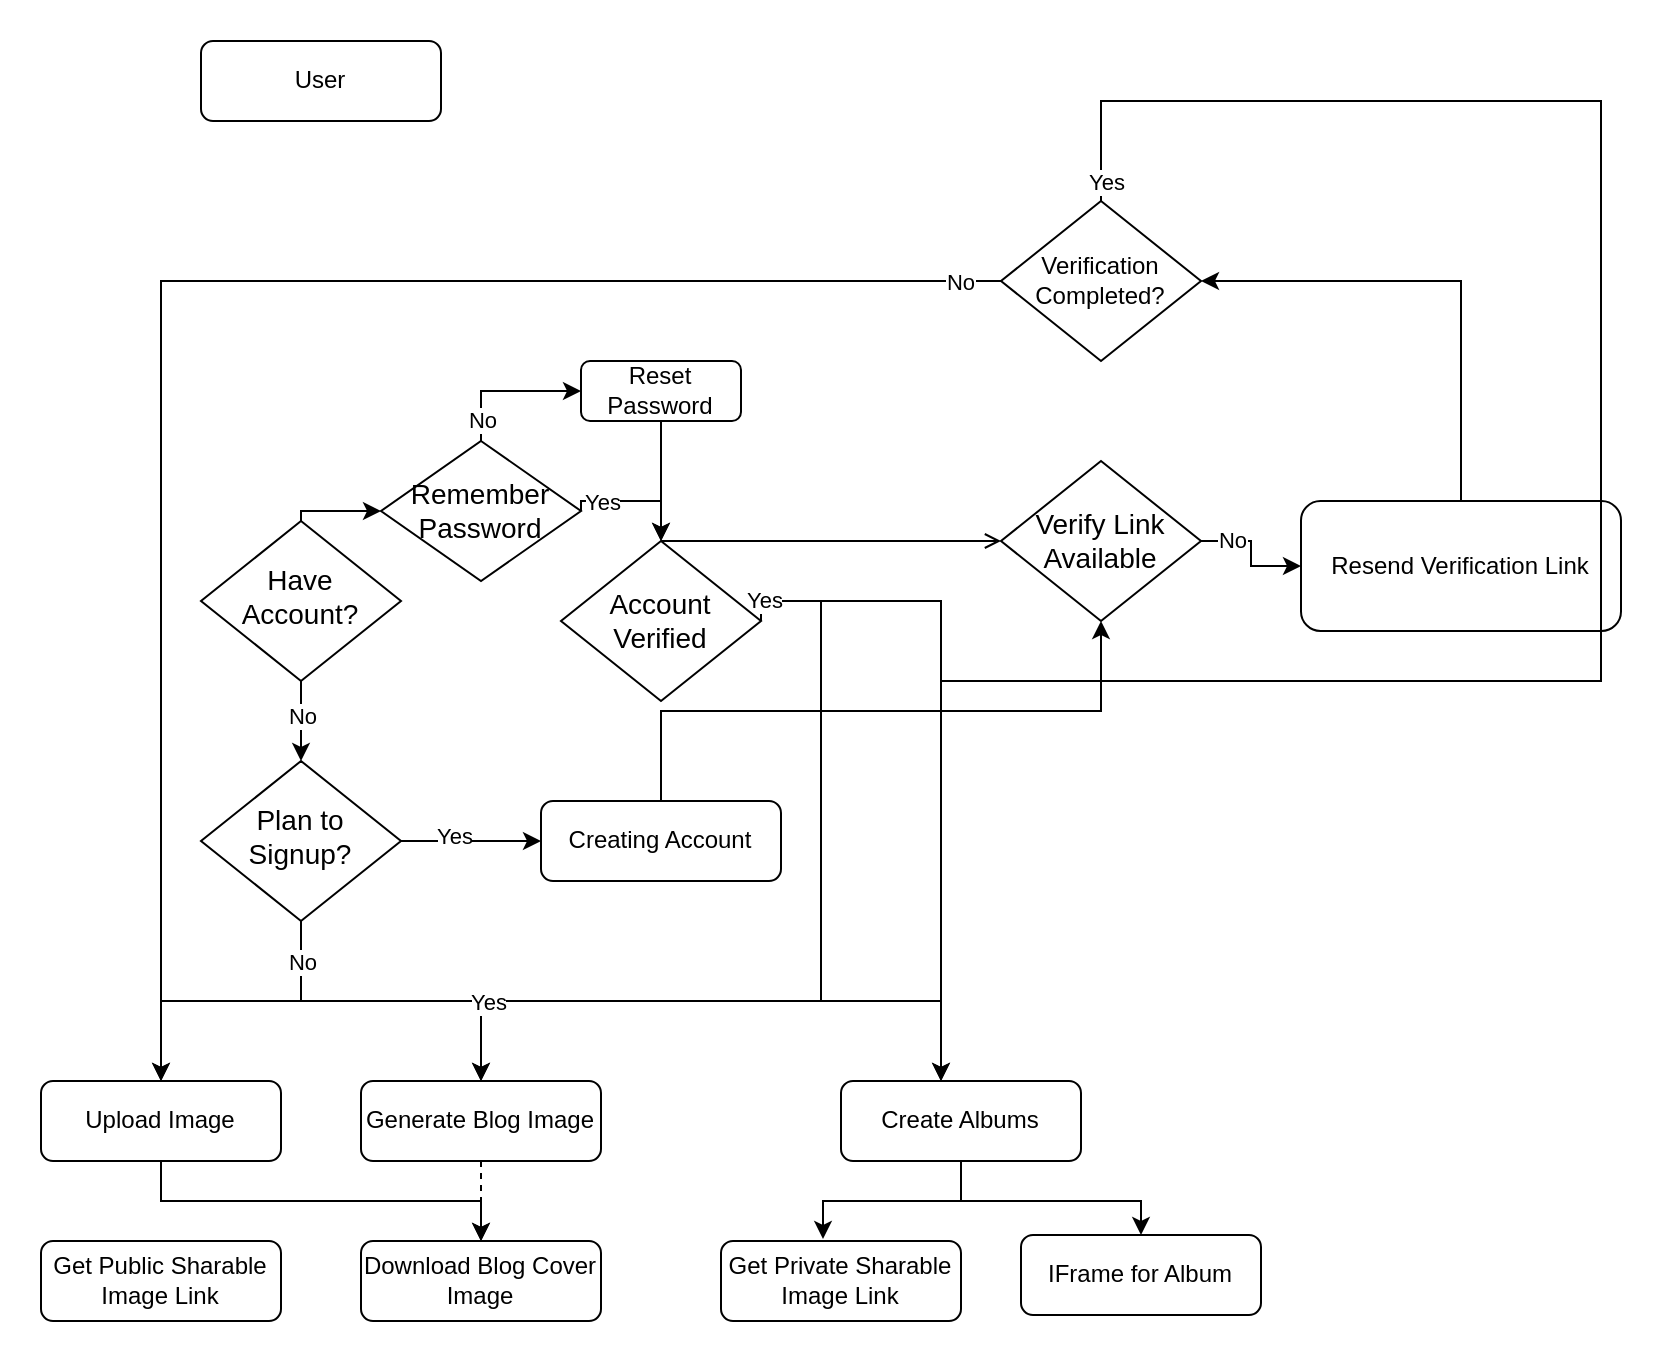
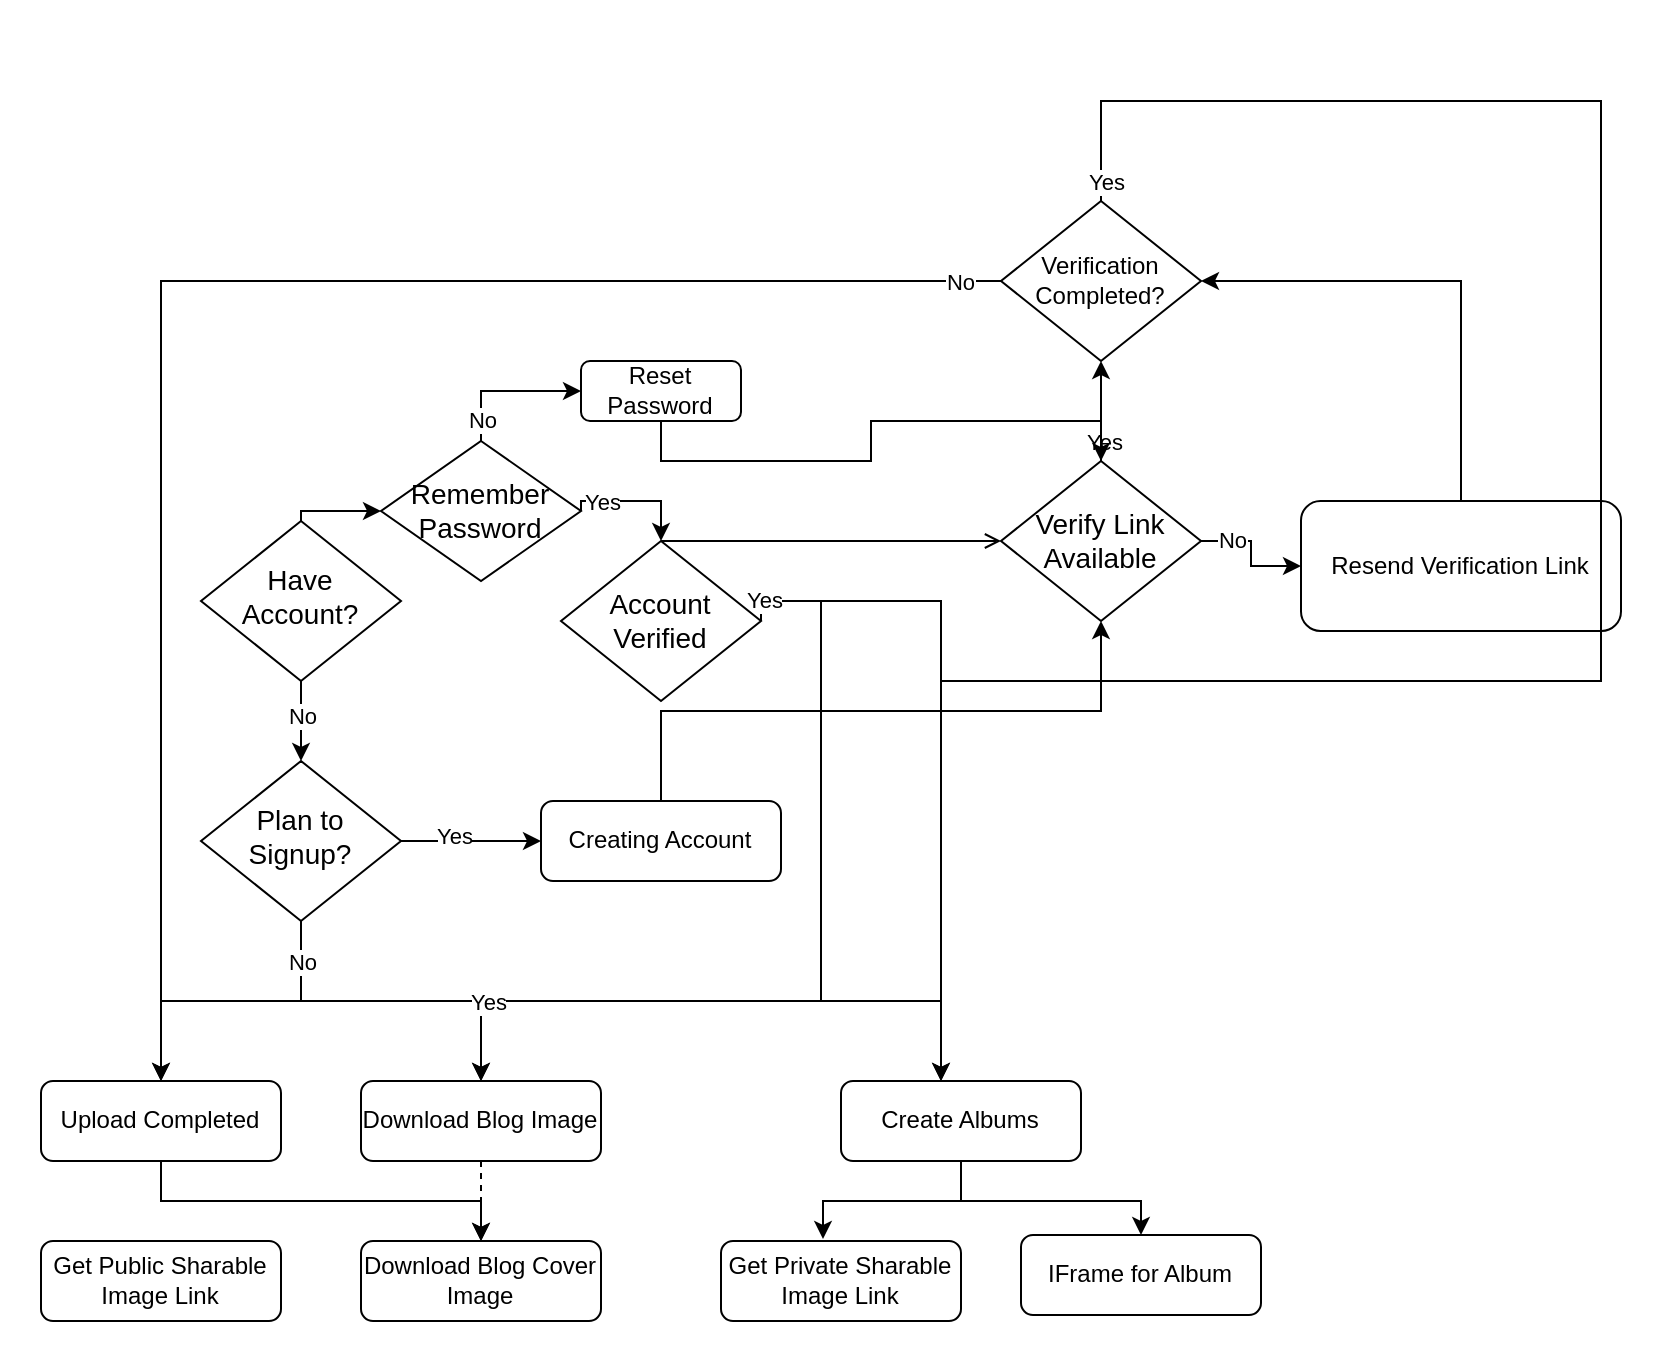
(321, 81) -> none
none -> (1101, 396)
(661, 478) -> (871, 435)
(161, 1121) -> (161, 1121)
(481, 1121) -> (481, 1121)
